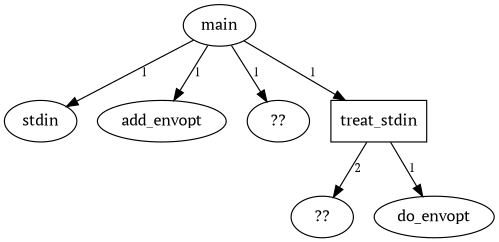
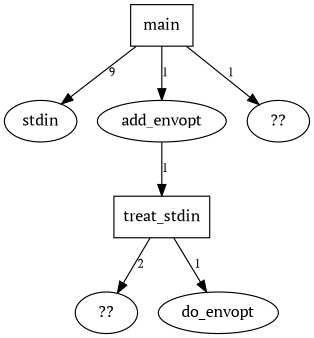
(220, 25) -> (162, 25)
(290, 68) -> (162, 163)
(146, 73) -> (113, 73)
